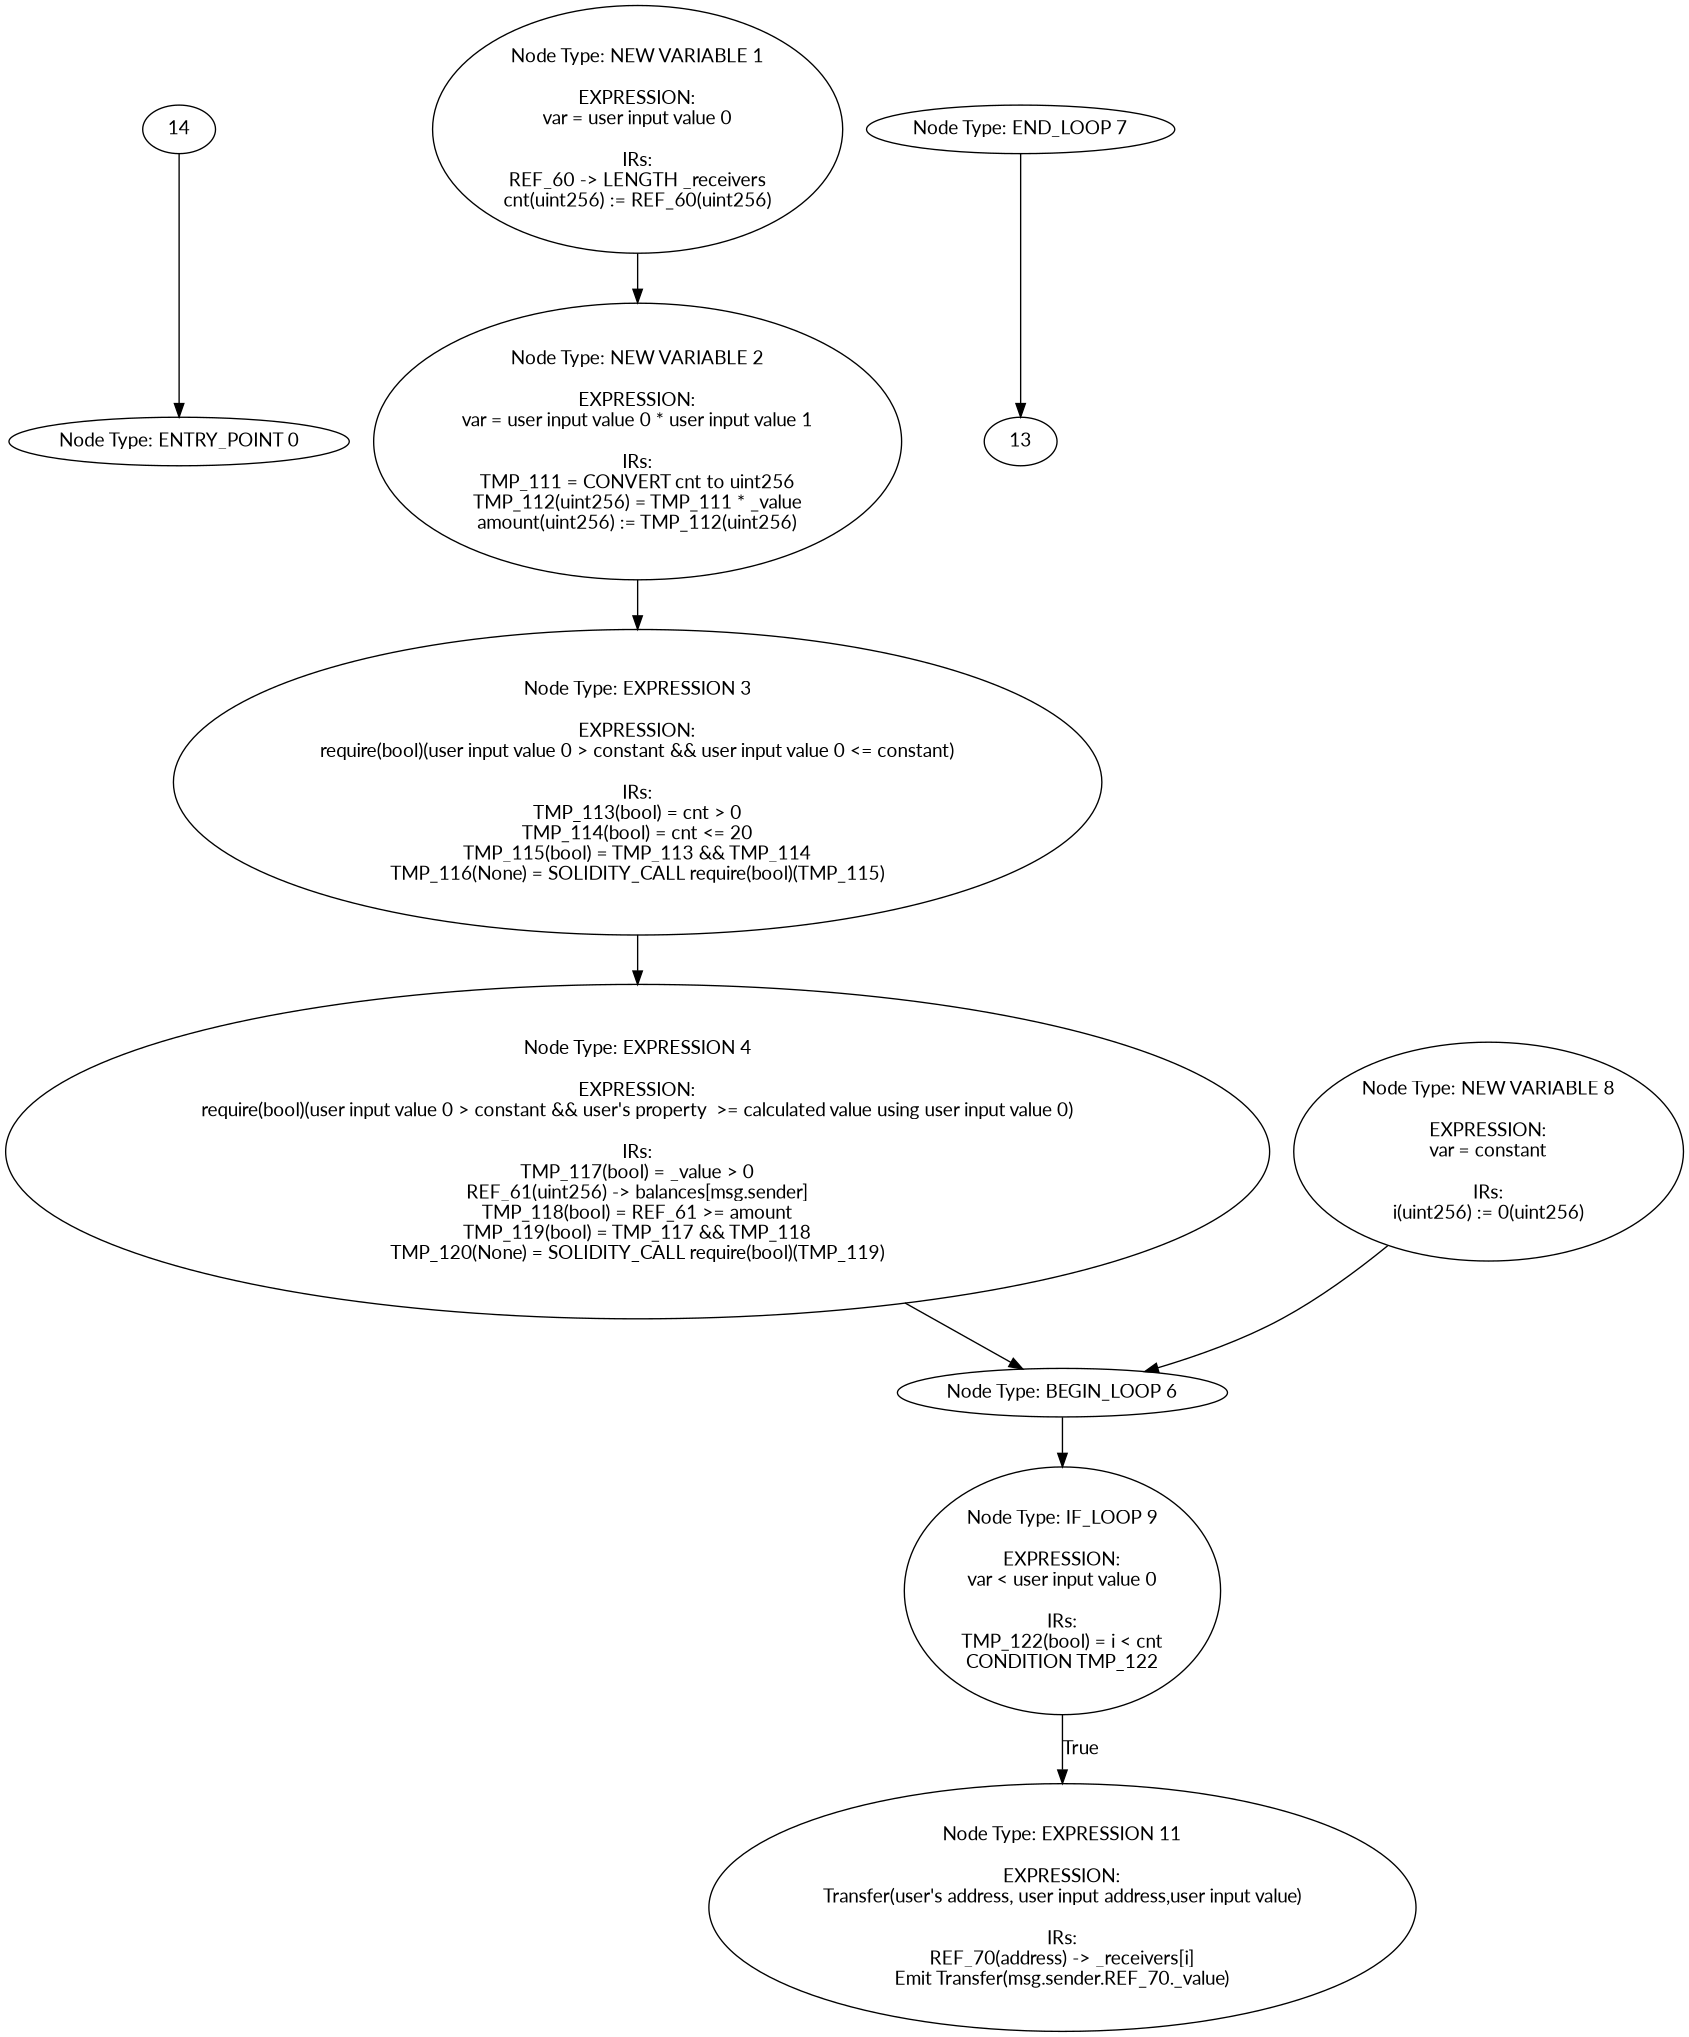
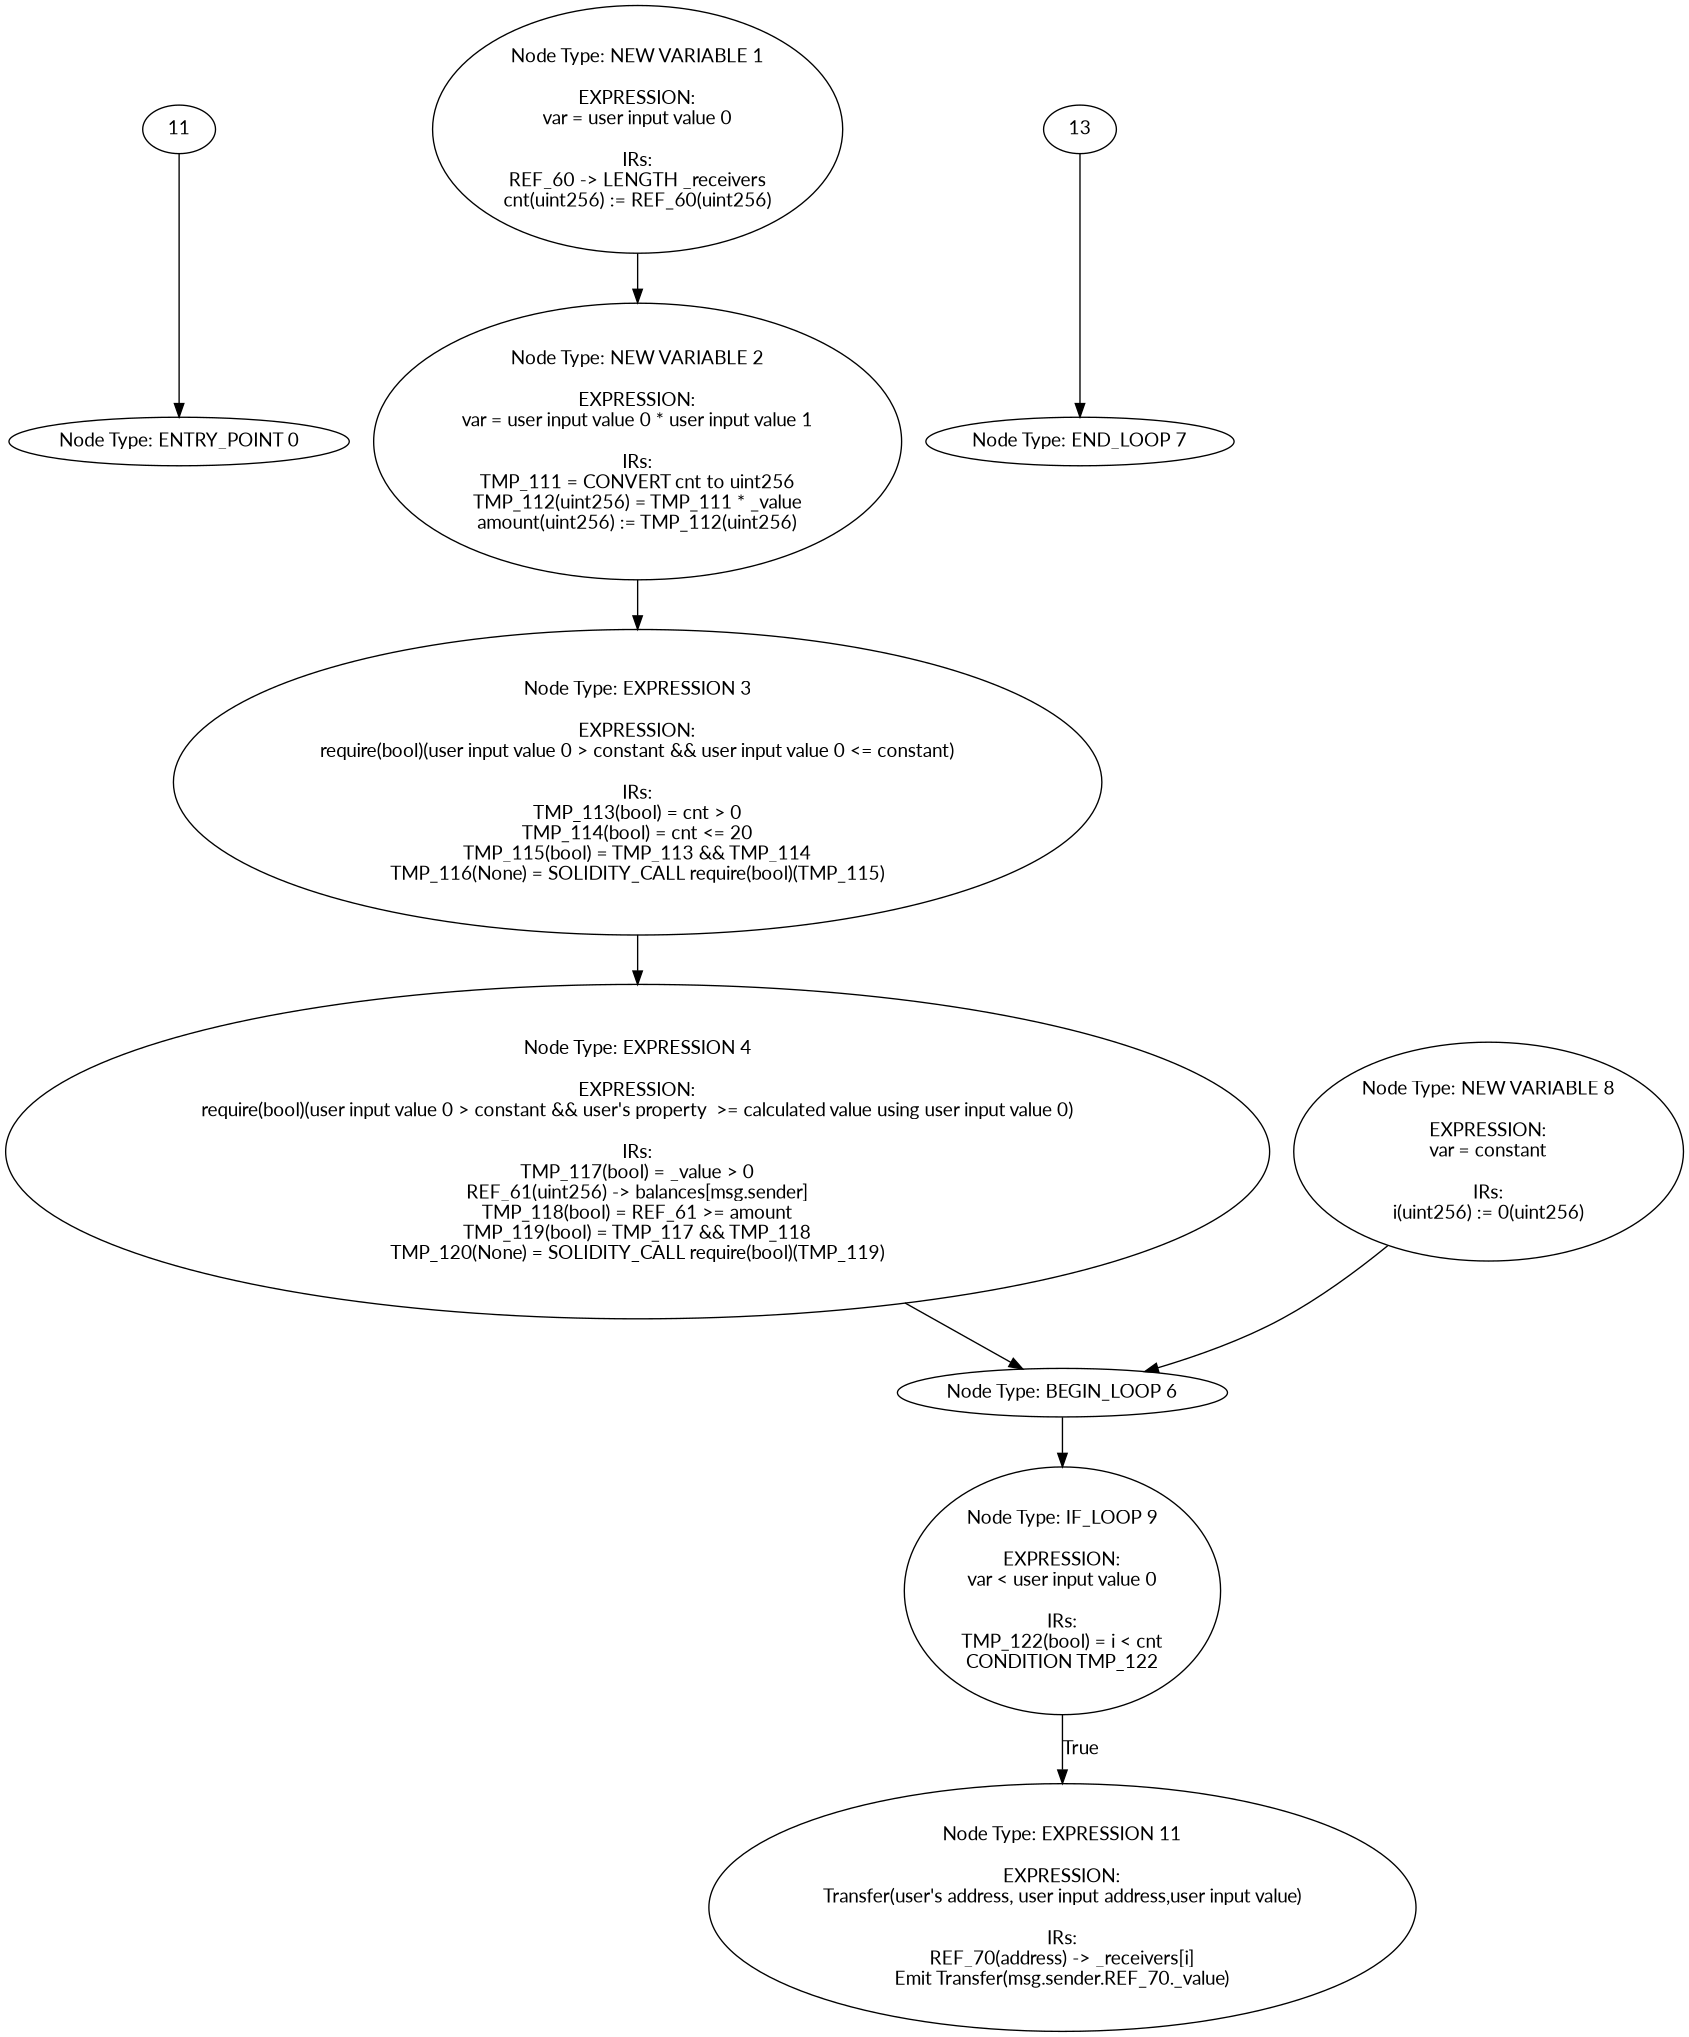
(179, 129) -> (179, 129)
(1021, 279) -> (1080, 279)
